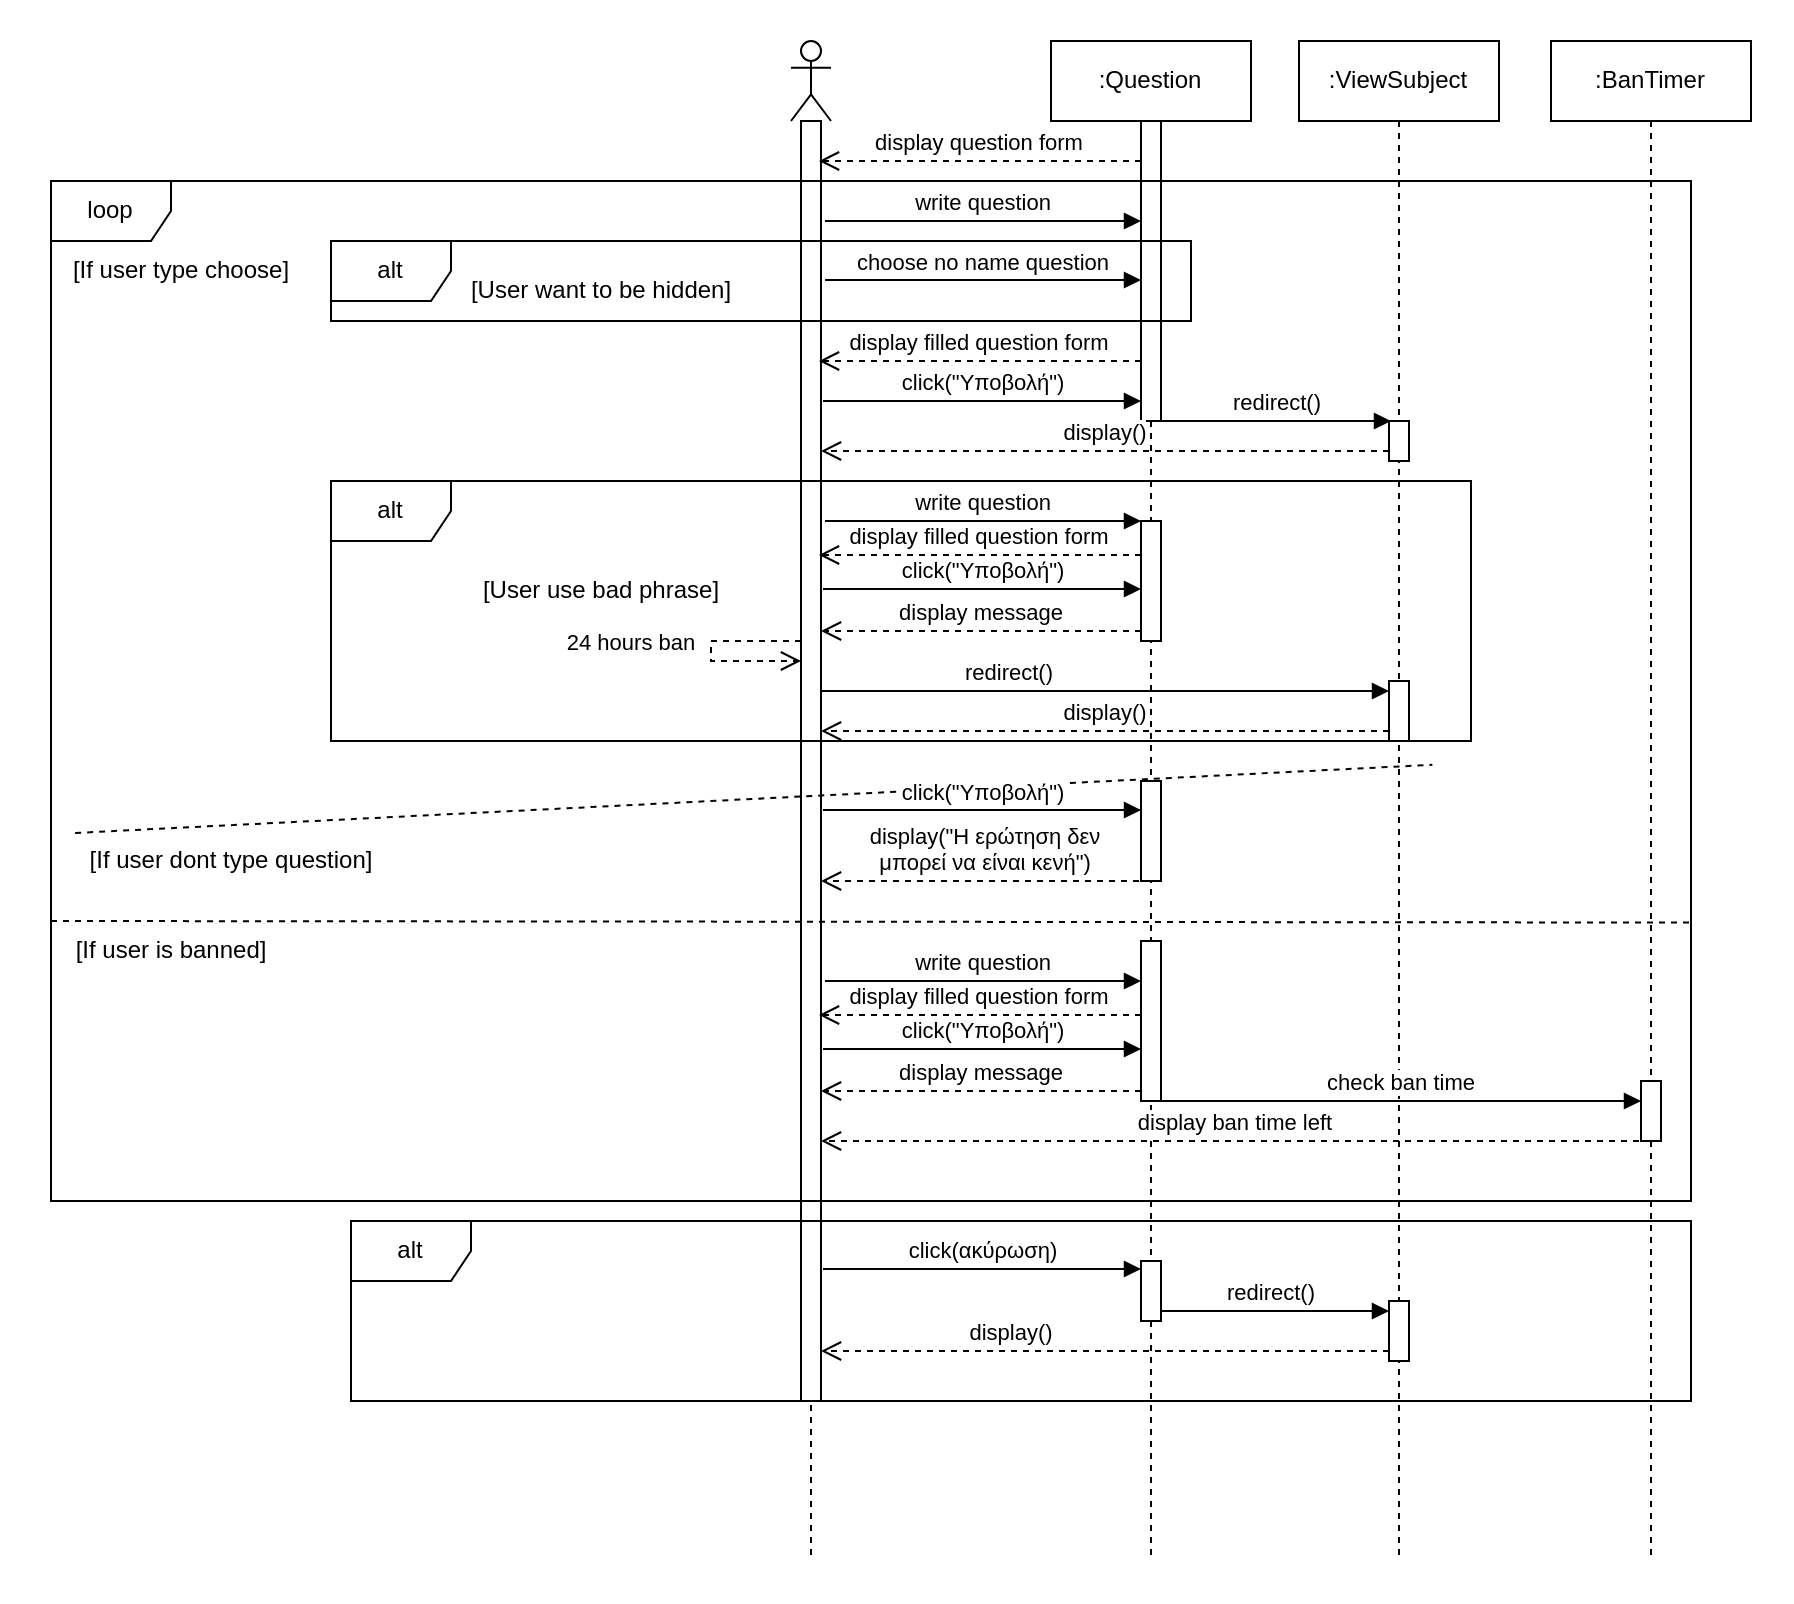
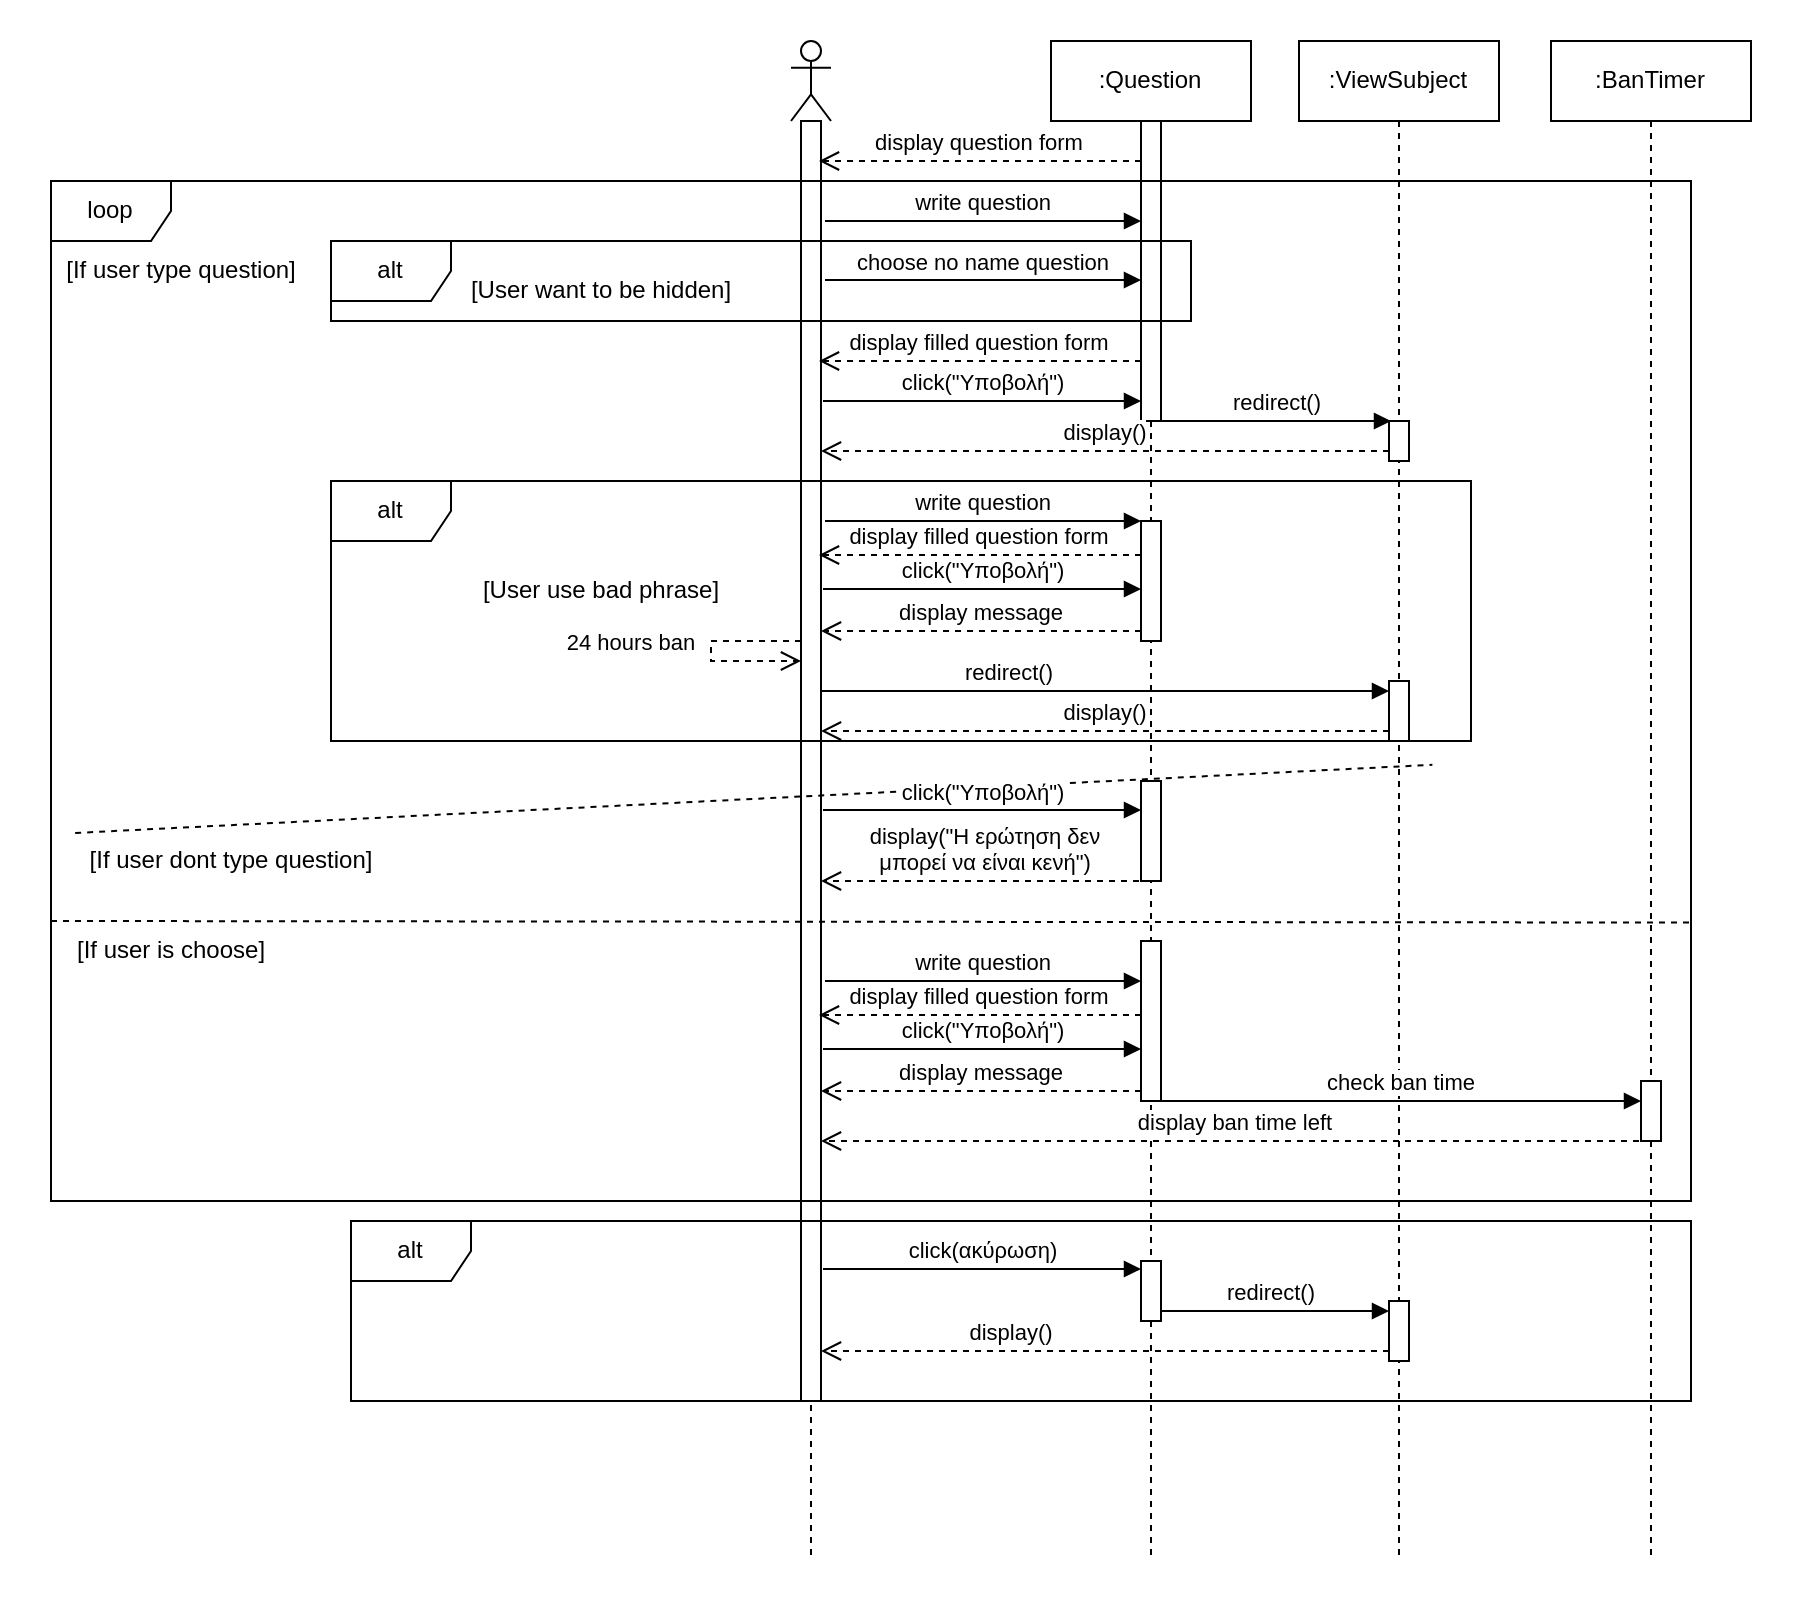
(182, 271) -> (182, 271)
(172, 951) -> (172, 951)
